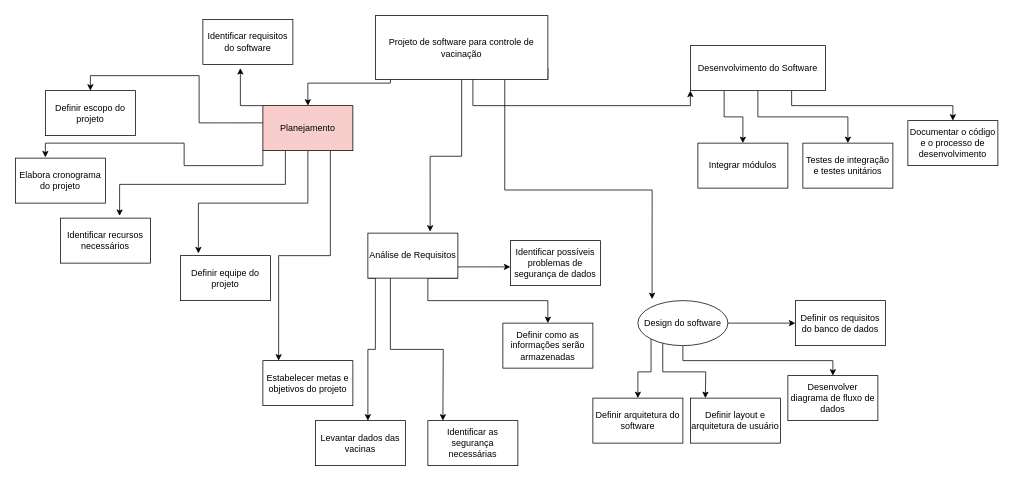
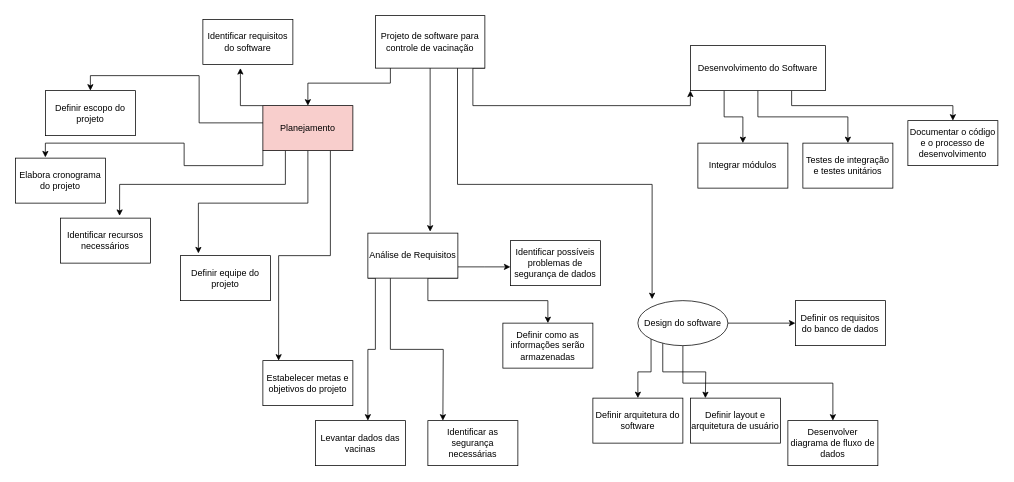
(462, 47) -> (430, 42)
(833, 398) -> (833, 443)
